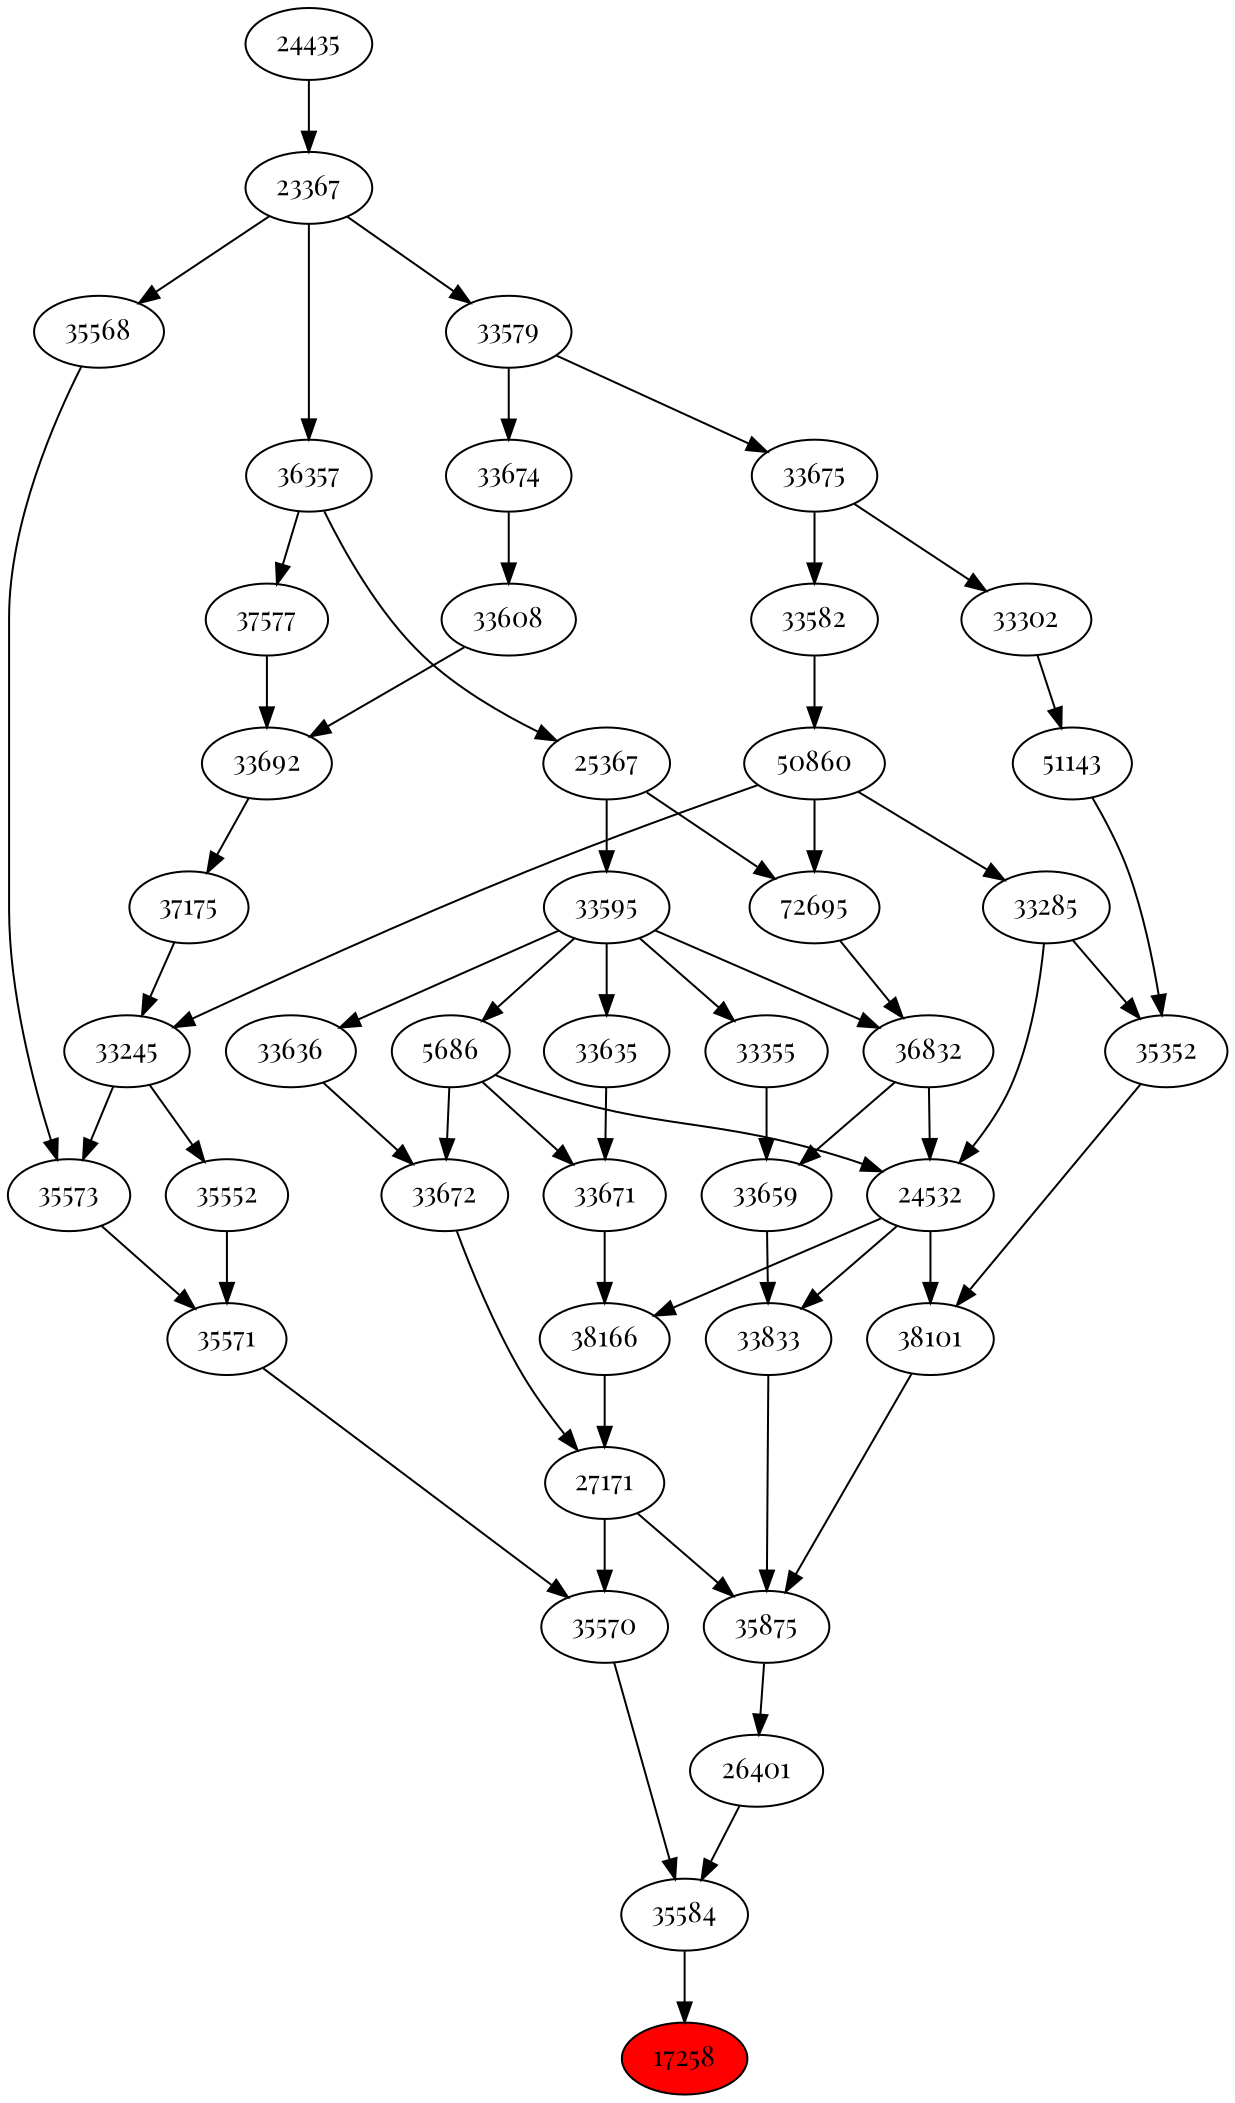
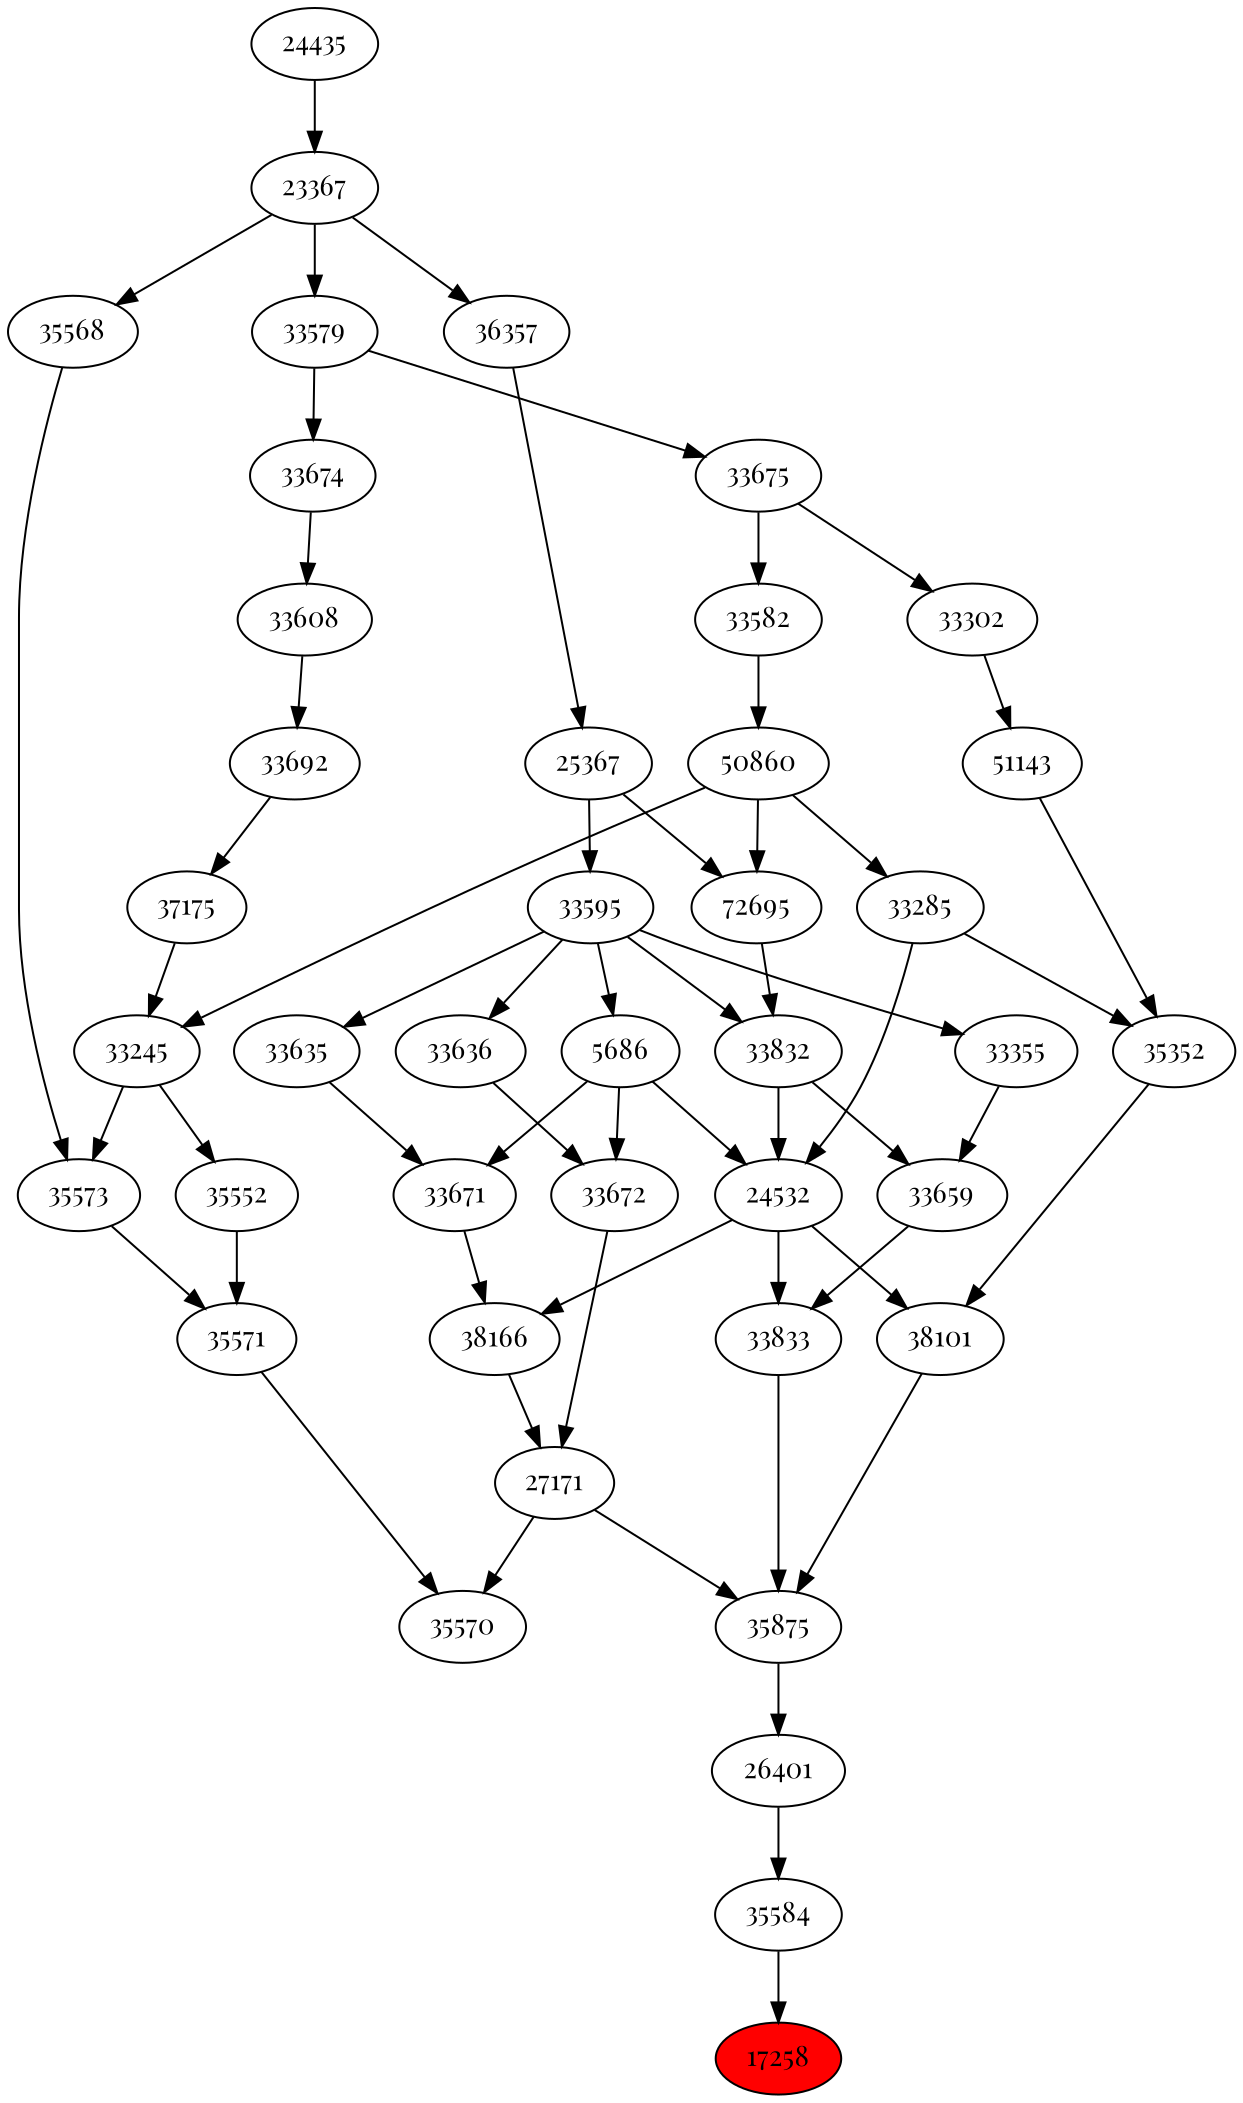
(267, 620) -> none
(928, 1051) -> (778, 1051)
(642, 1761) -> none
